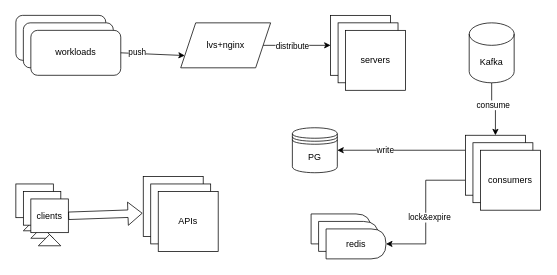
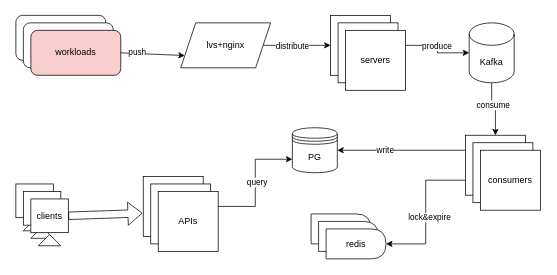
none -> (437, 46)
(75, 53) -> (75, 53)
none -> (255, 186)
